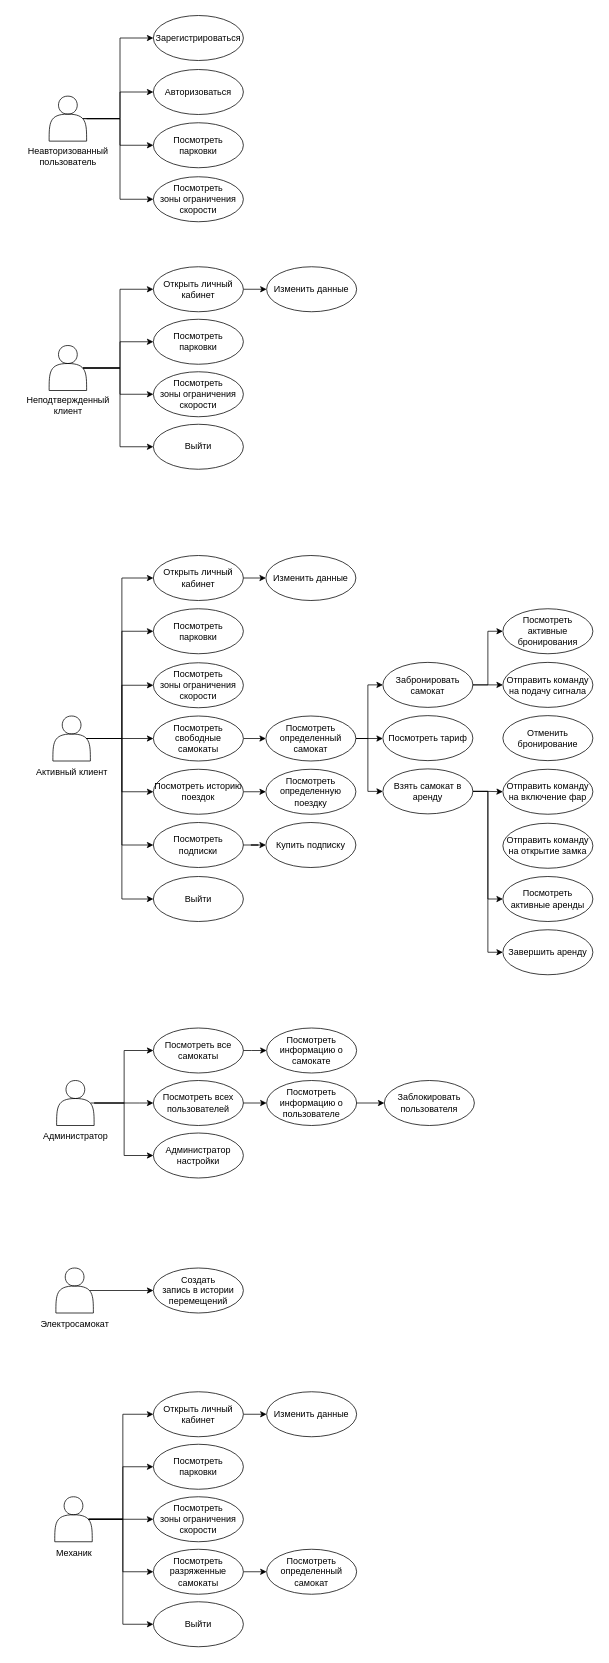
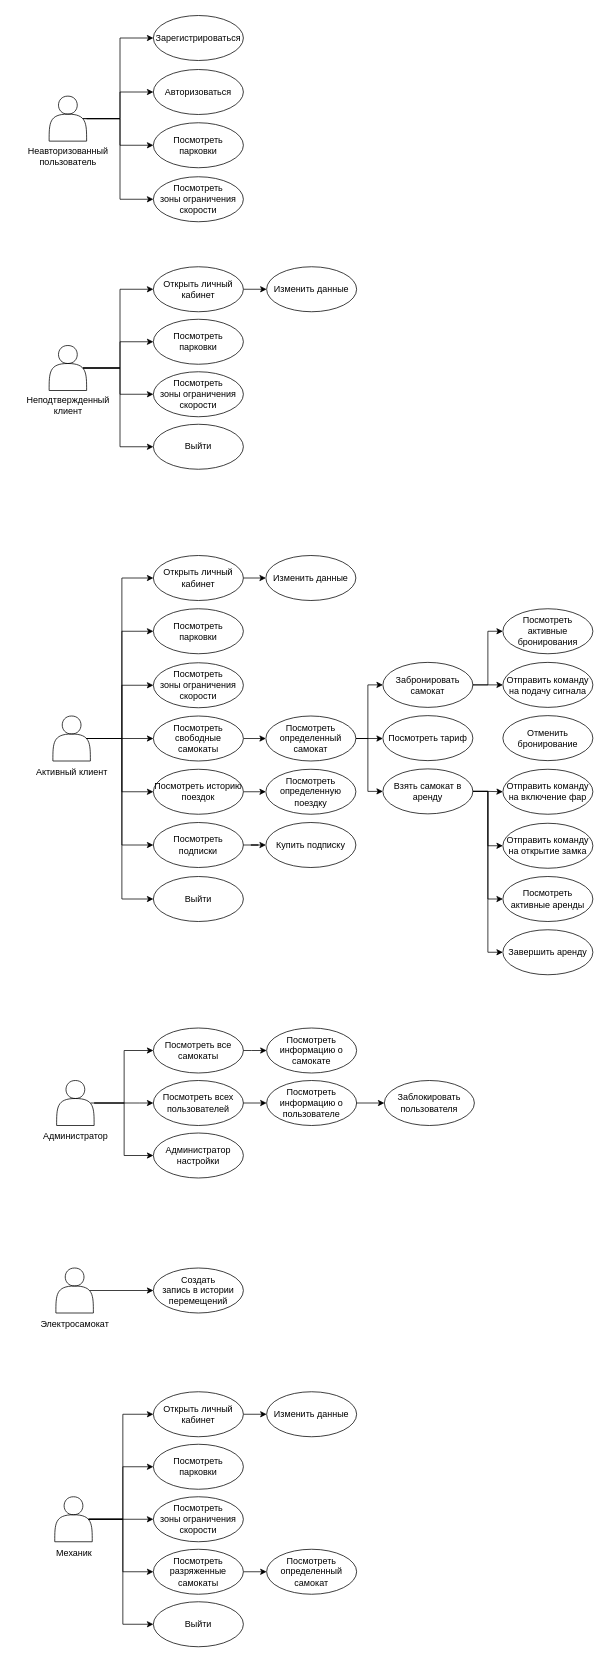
none -> (493, 846)
